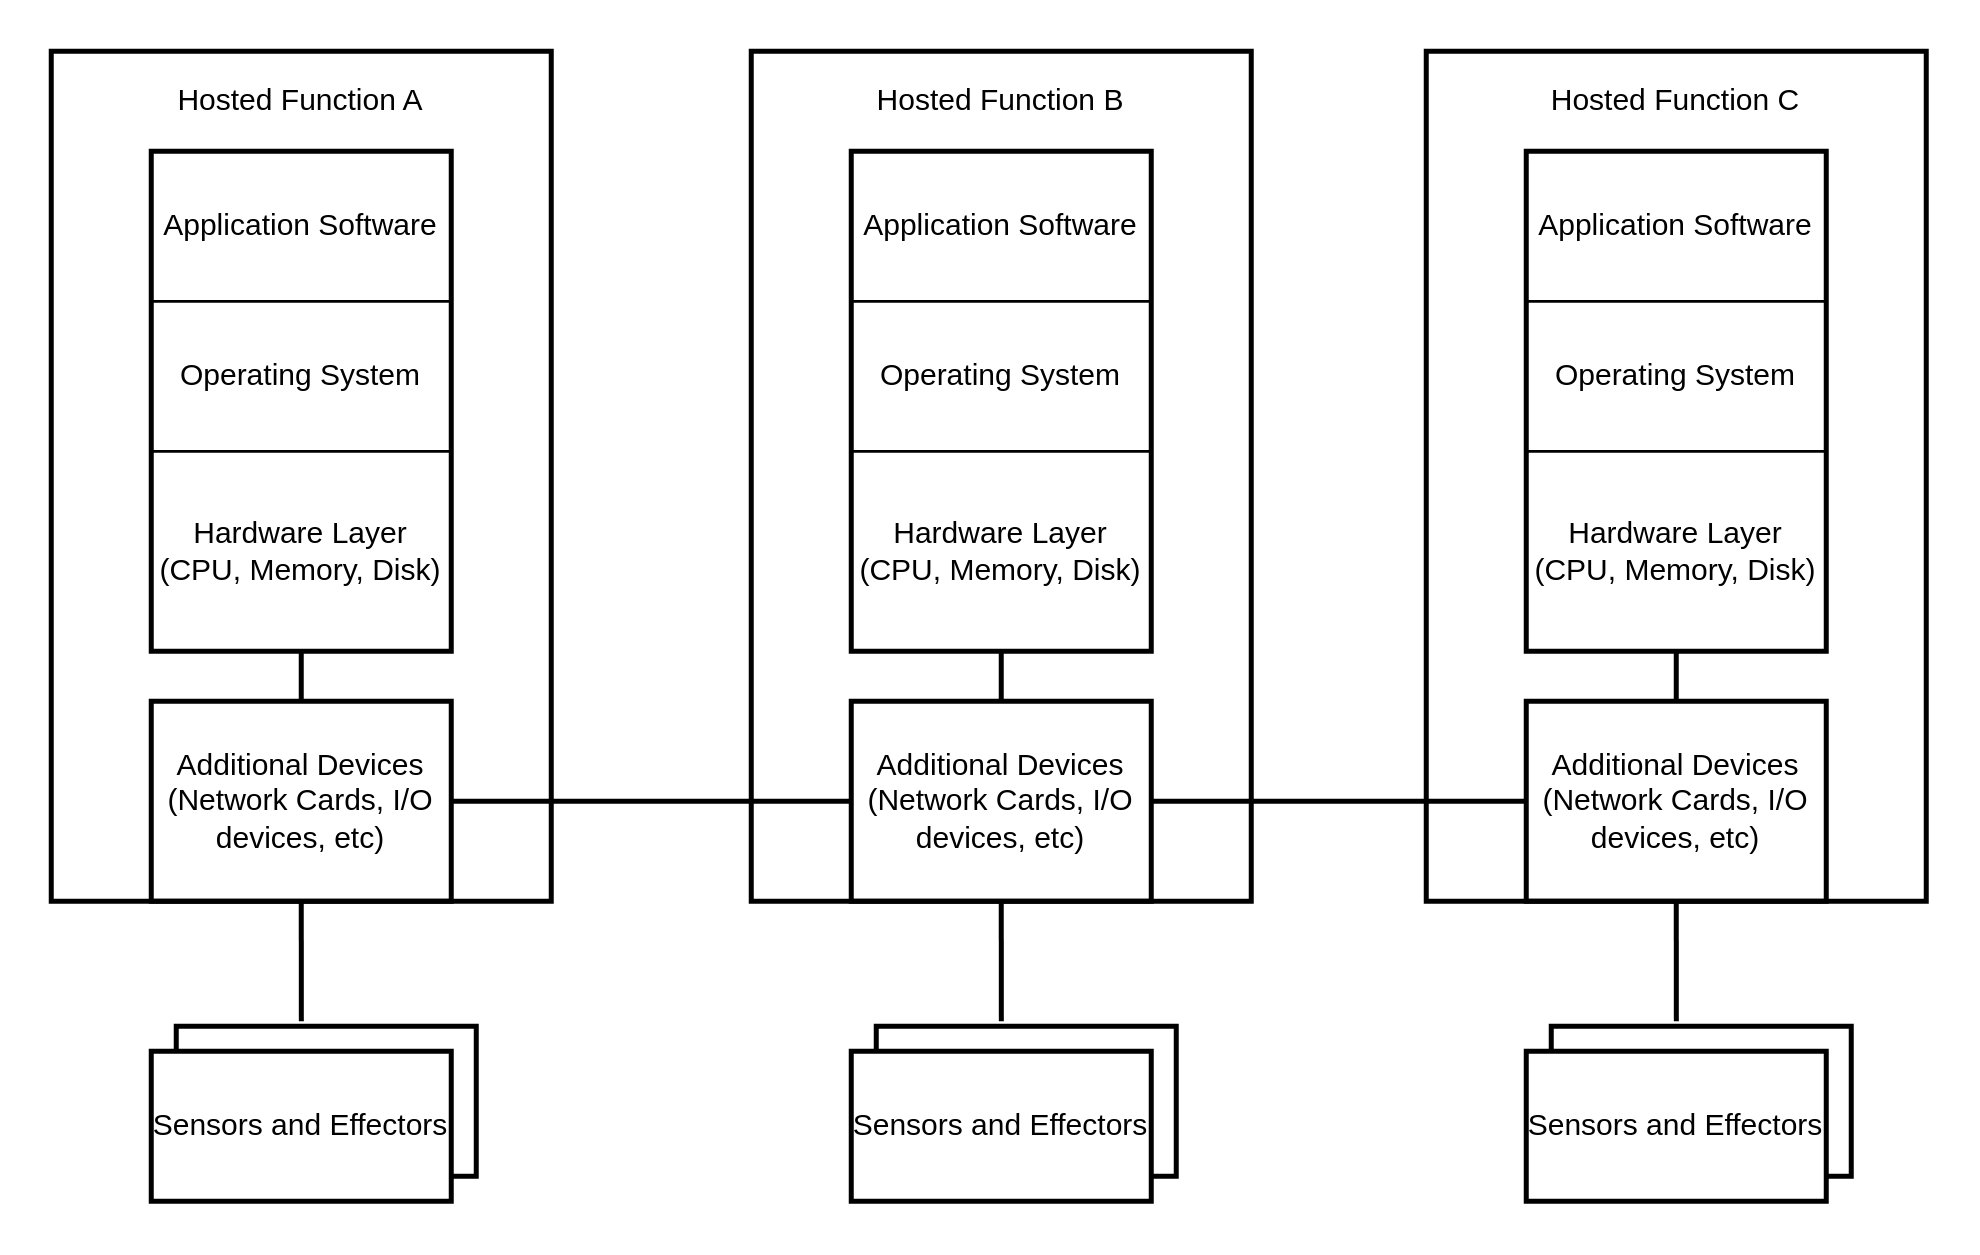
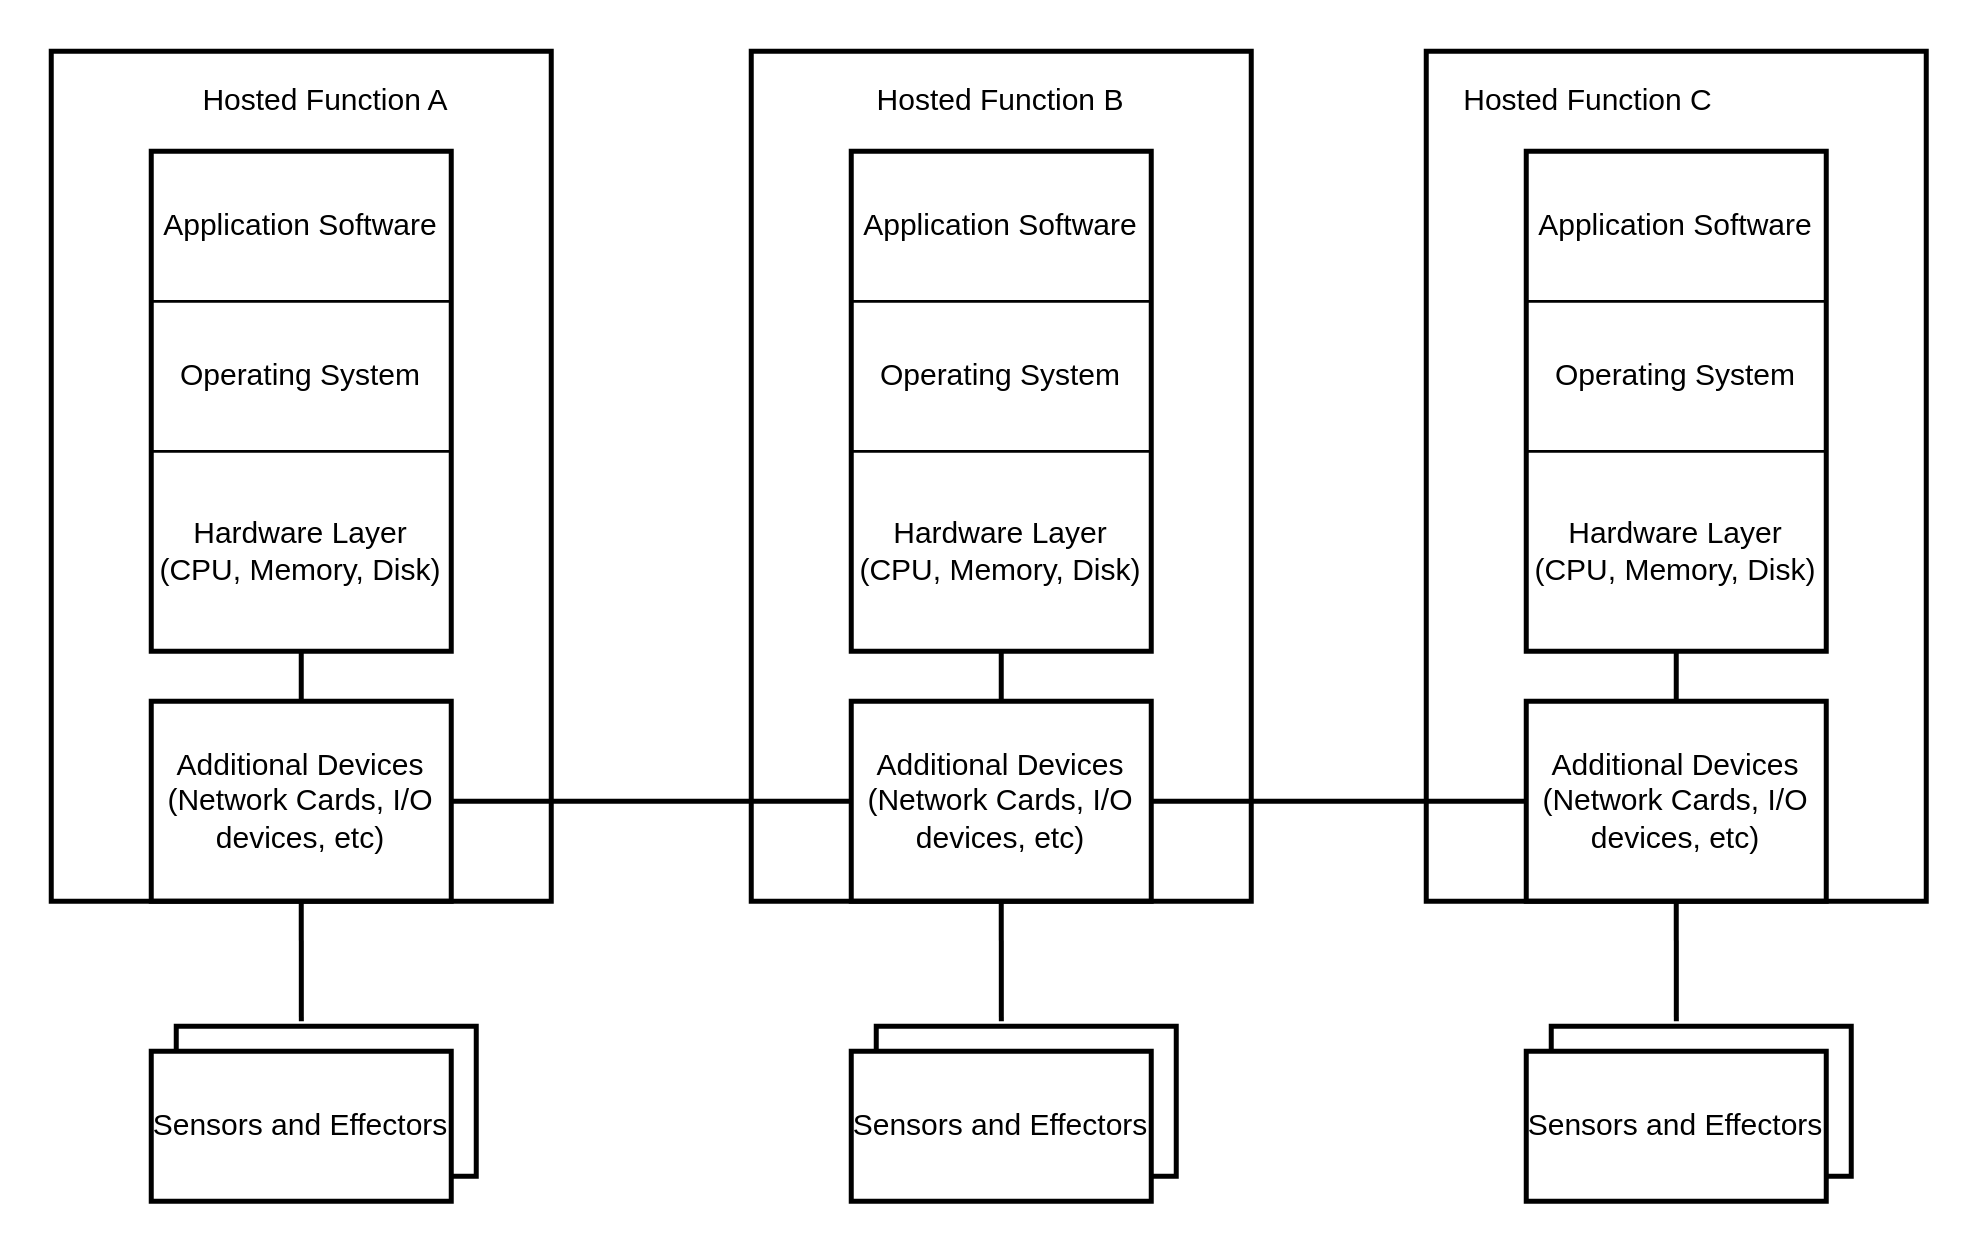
(301, 101) -> (326, 101)
(1676, 101) -> (1589, 101)
